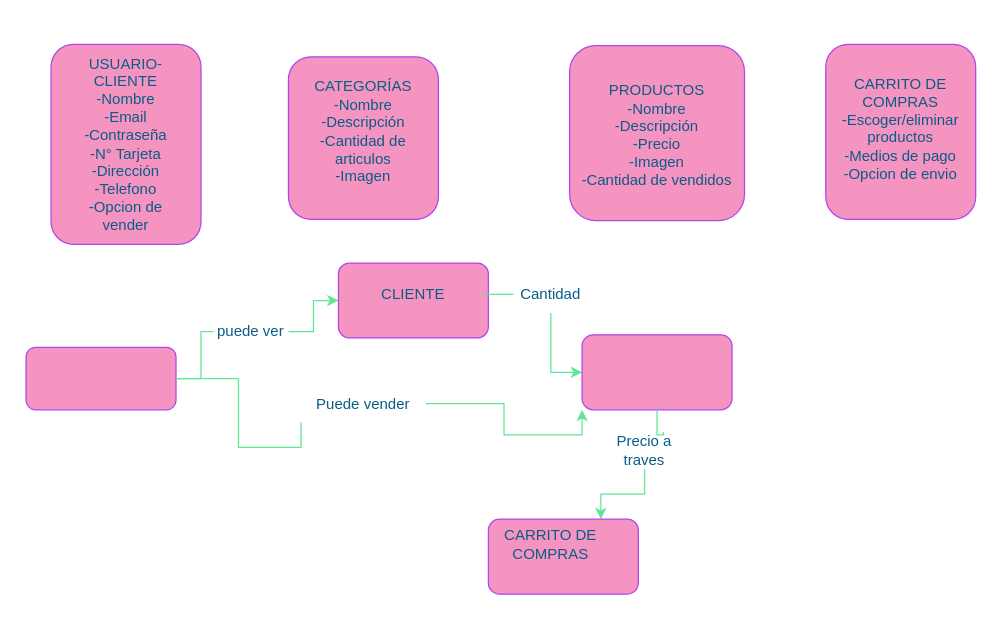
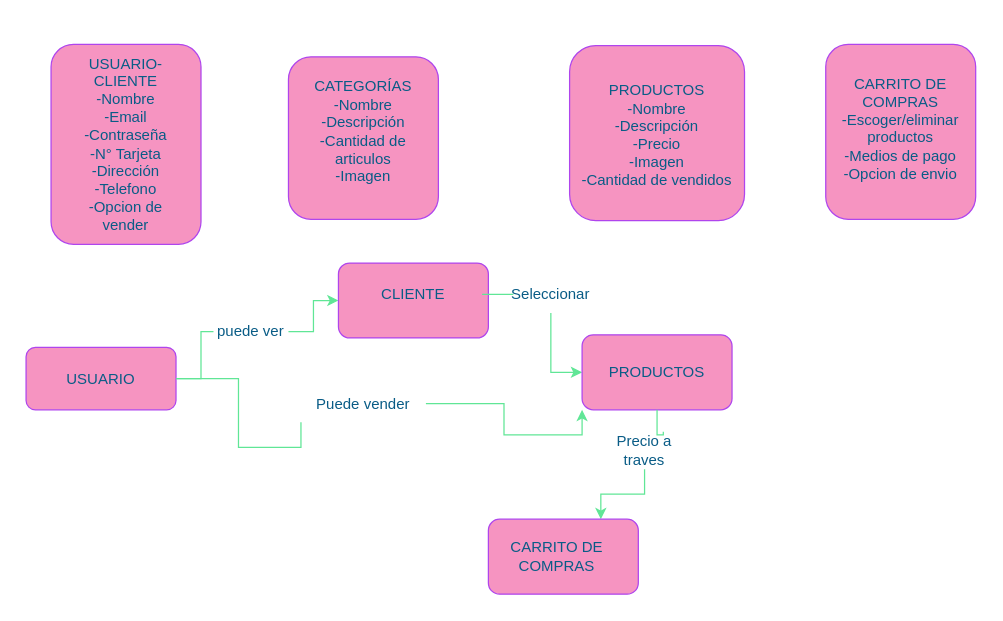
(551, 294) -> (551, 294)
none -> (657, 373)
none -> (101, 379)
(551, 544) -> (557, 557)
